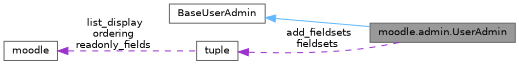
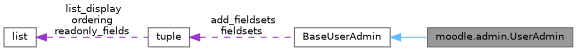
(31, 51) -> (20, 37)
(325, 52) -> (247, 37)
